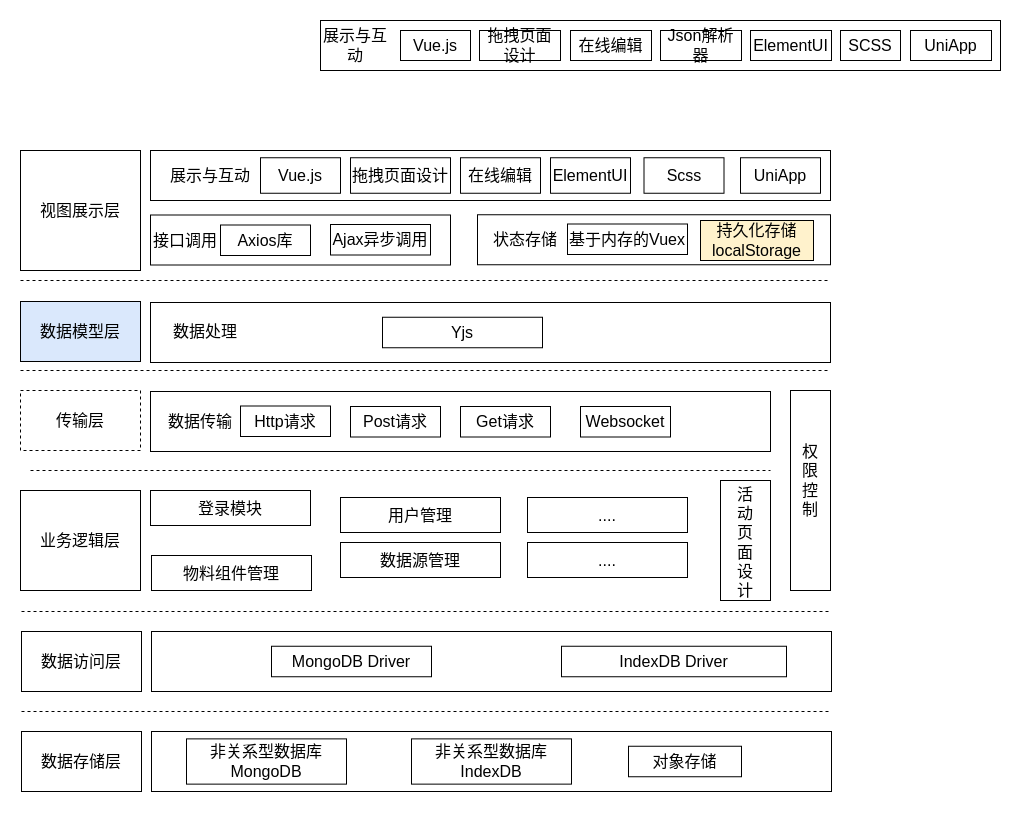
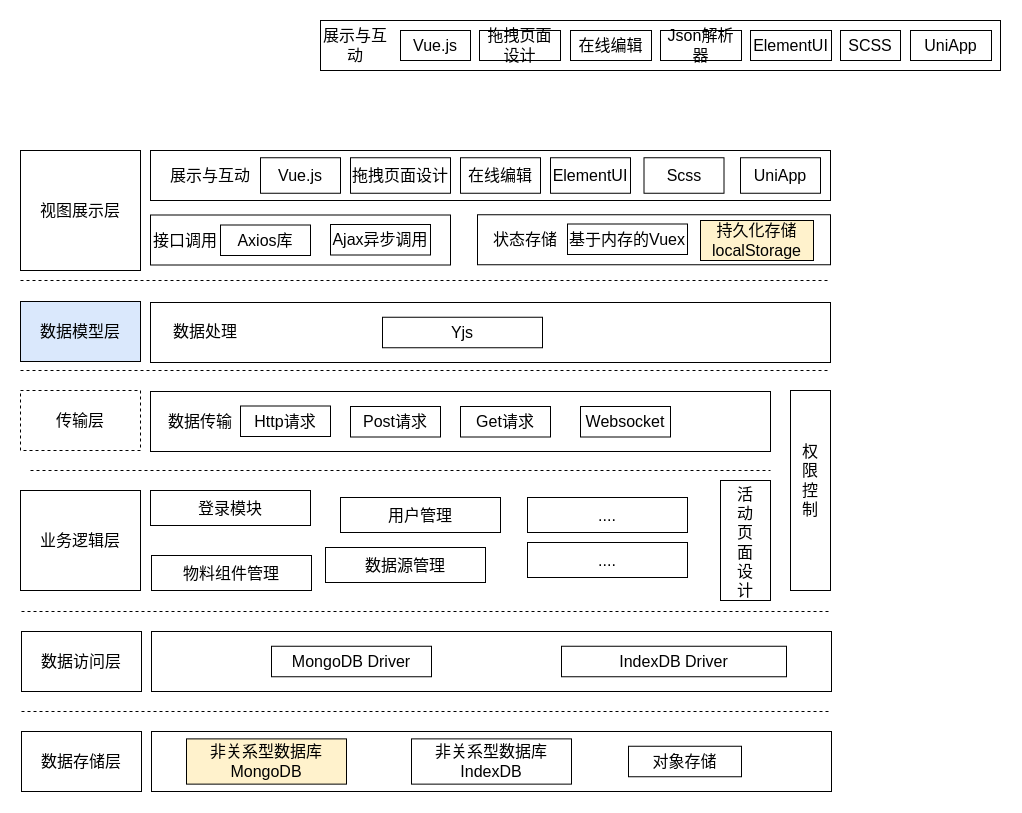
(421, 560) -> (406, 565)
(267, 762) -> (267, 762)
